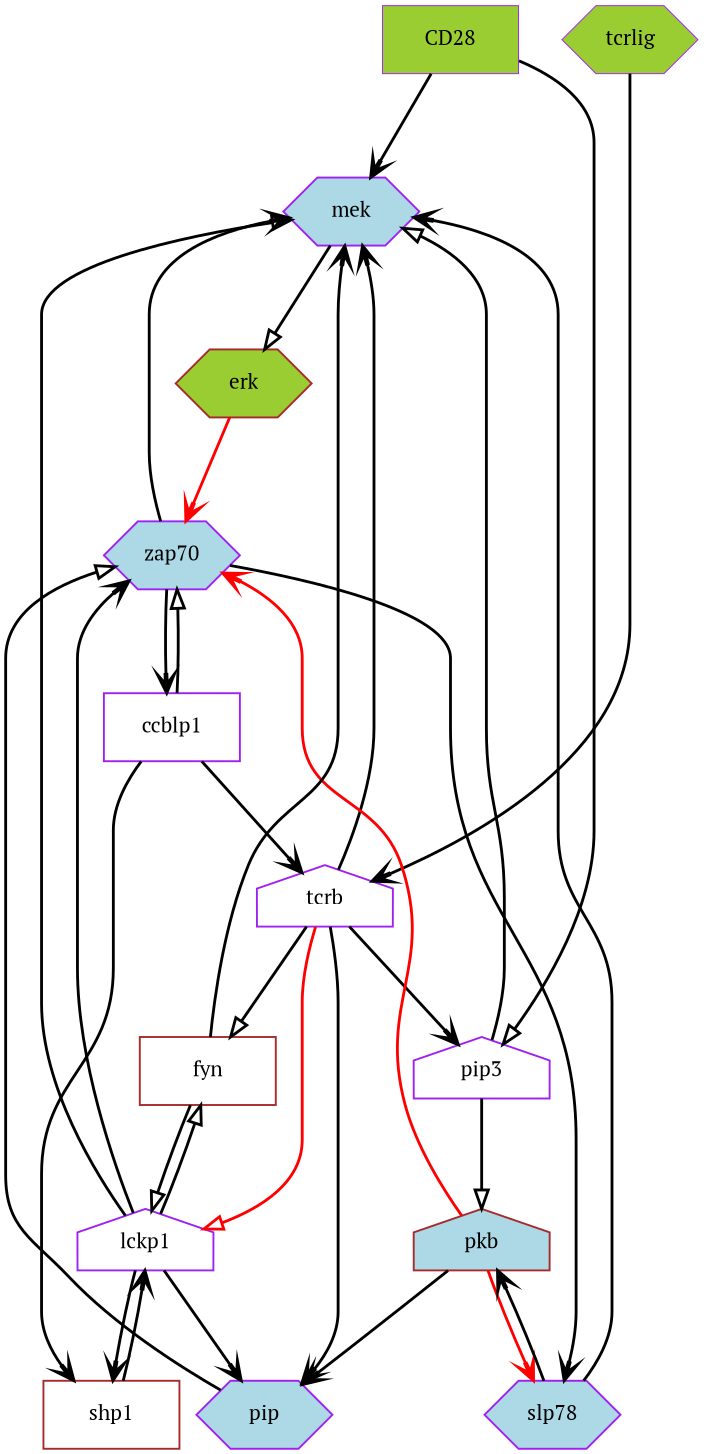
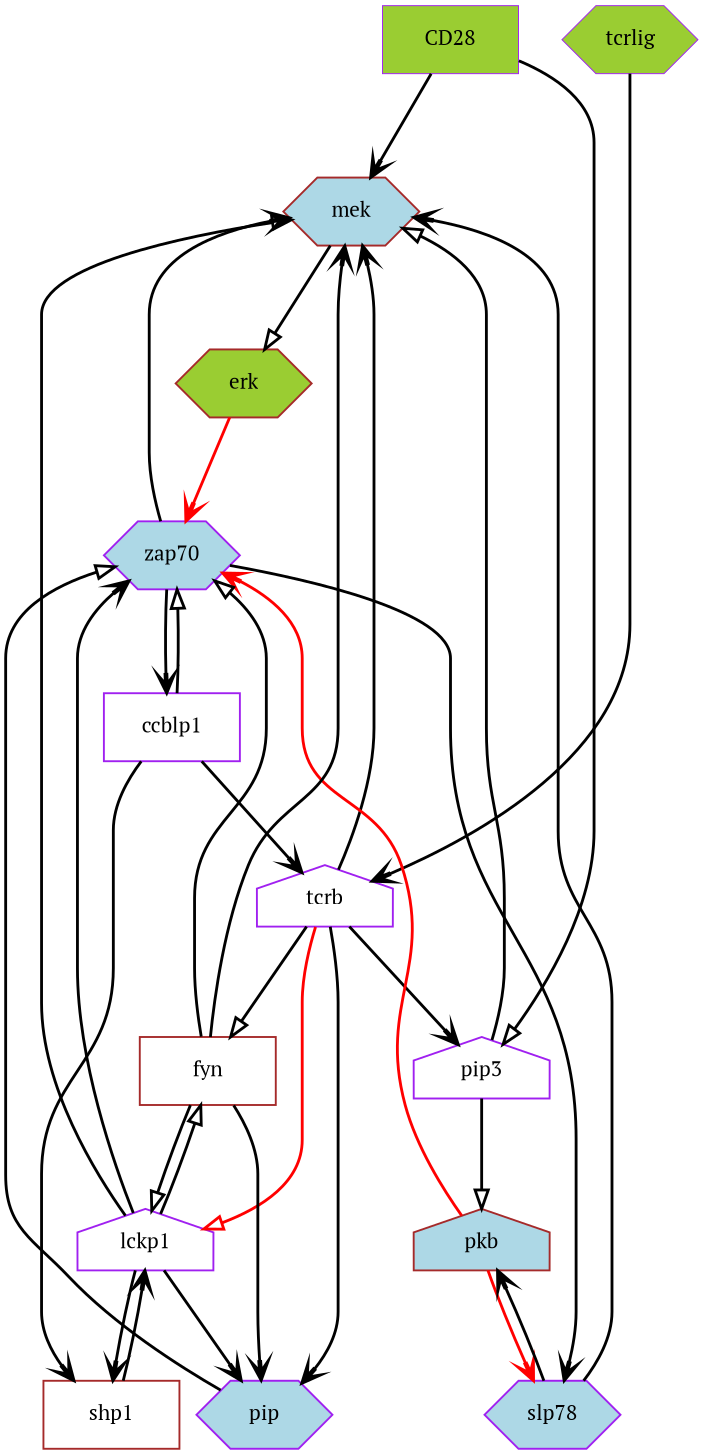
(351, 212) -> (351, 212)
none -> (233, 810)
(383, 1322) -> (258, 1231)
